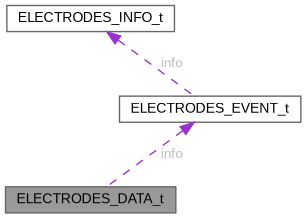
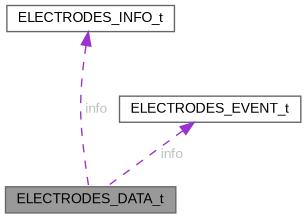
(156, 68) -> (81, 116)
